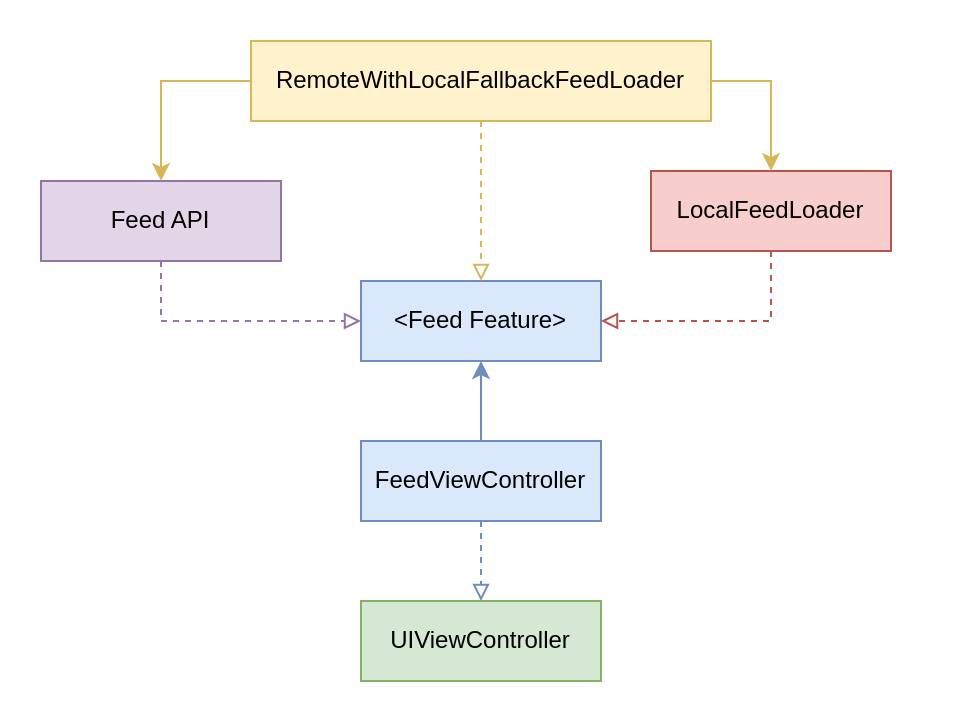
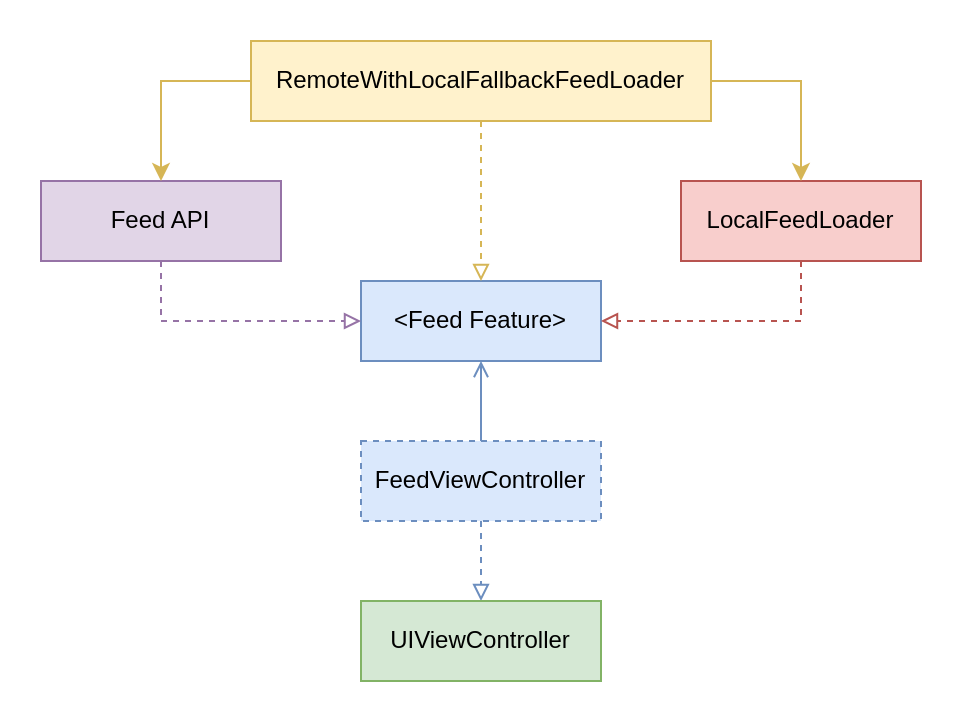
(771, 211) -> (801, 221)
(481, 376) -> (481, 373)
(481, 481) -> (481, 481)
